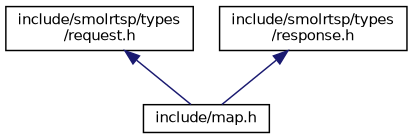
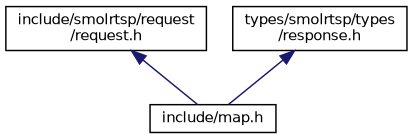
(100, 29) -> (106, 29)
(313, 29) -> (320, 29)
